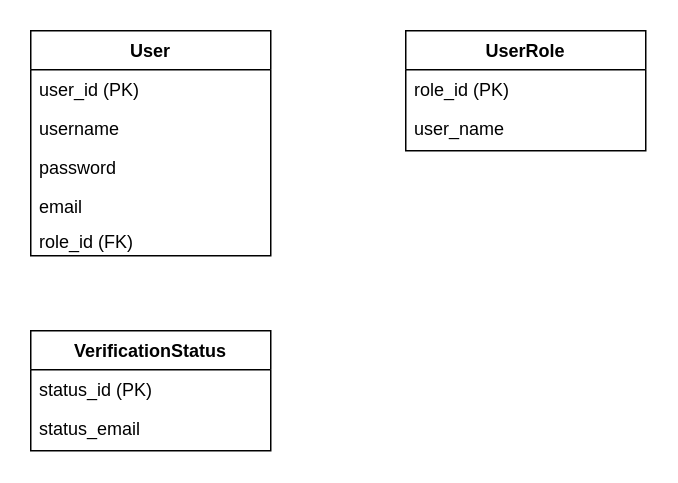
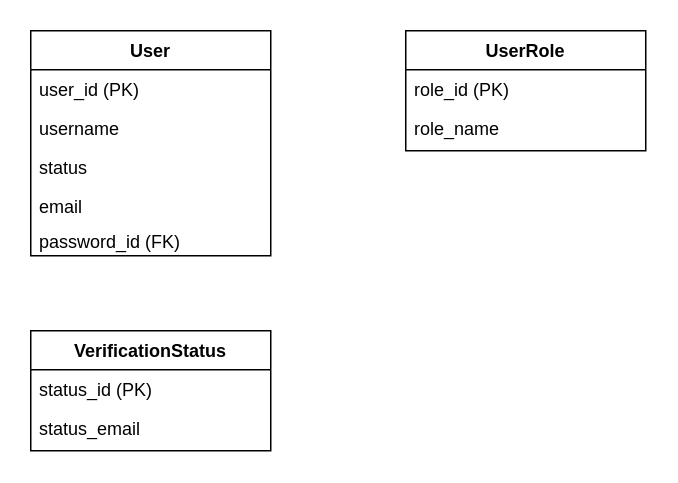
(459, 129) -> (457, 129)
(79, 168) -> (69, 168)
(92, 242) -> (115, 242)
